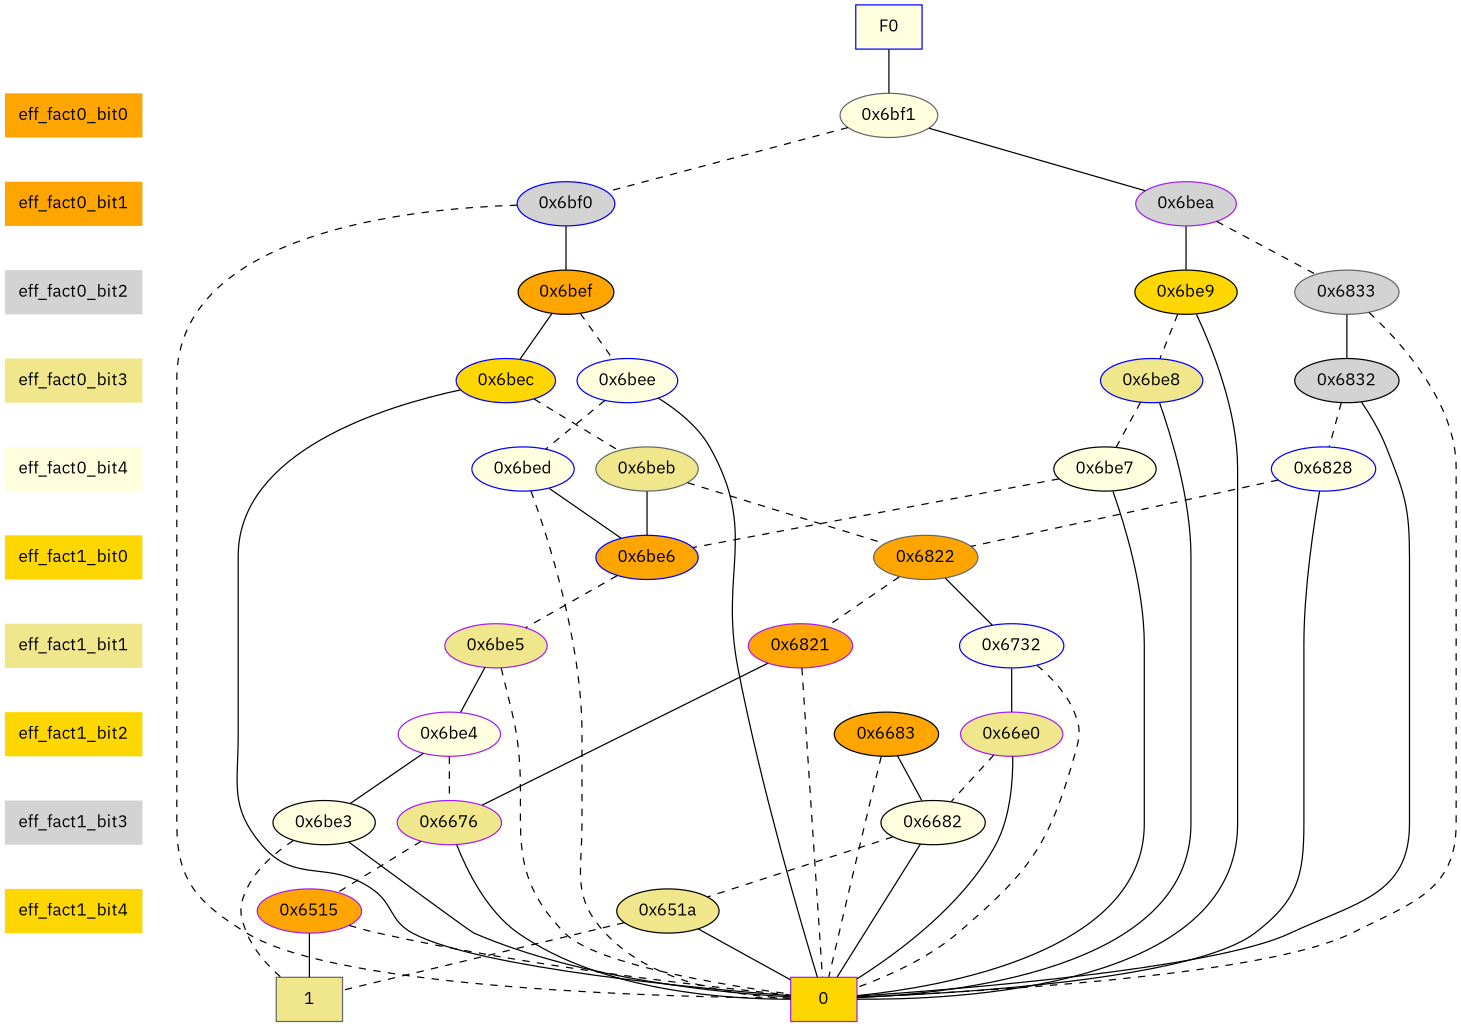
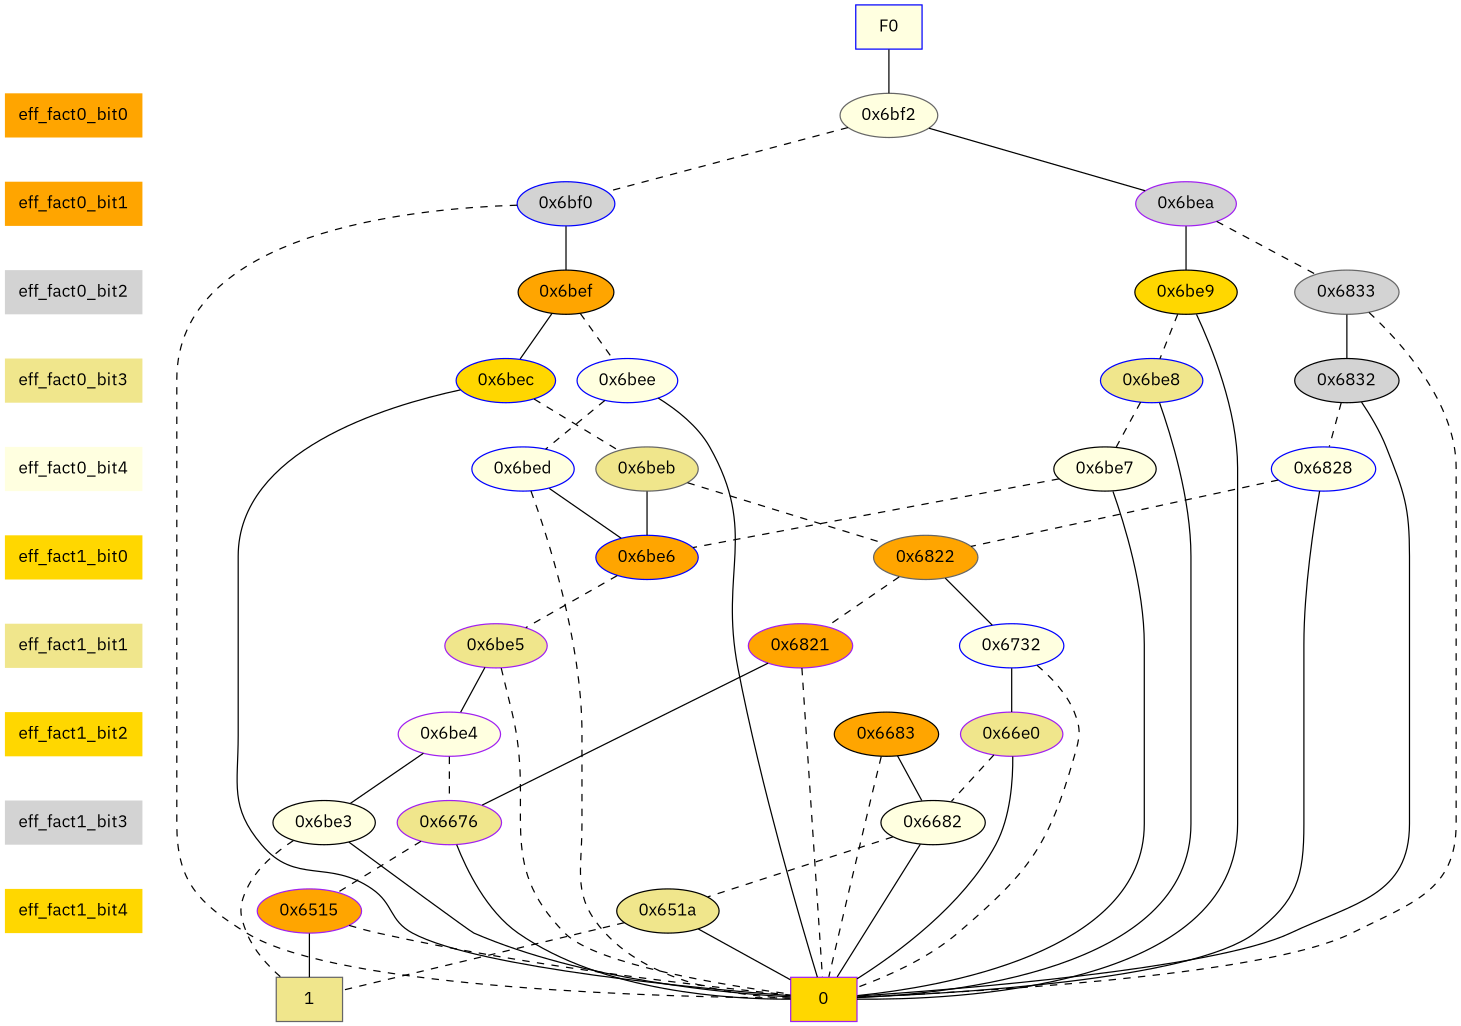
(889, 115) -> (889, 115)
